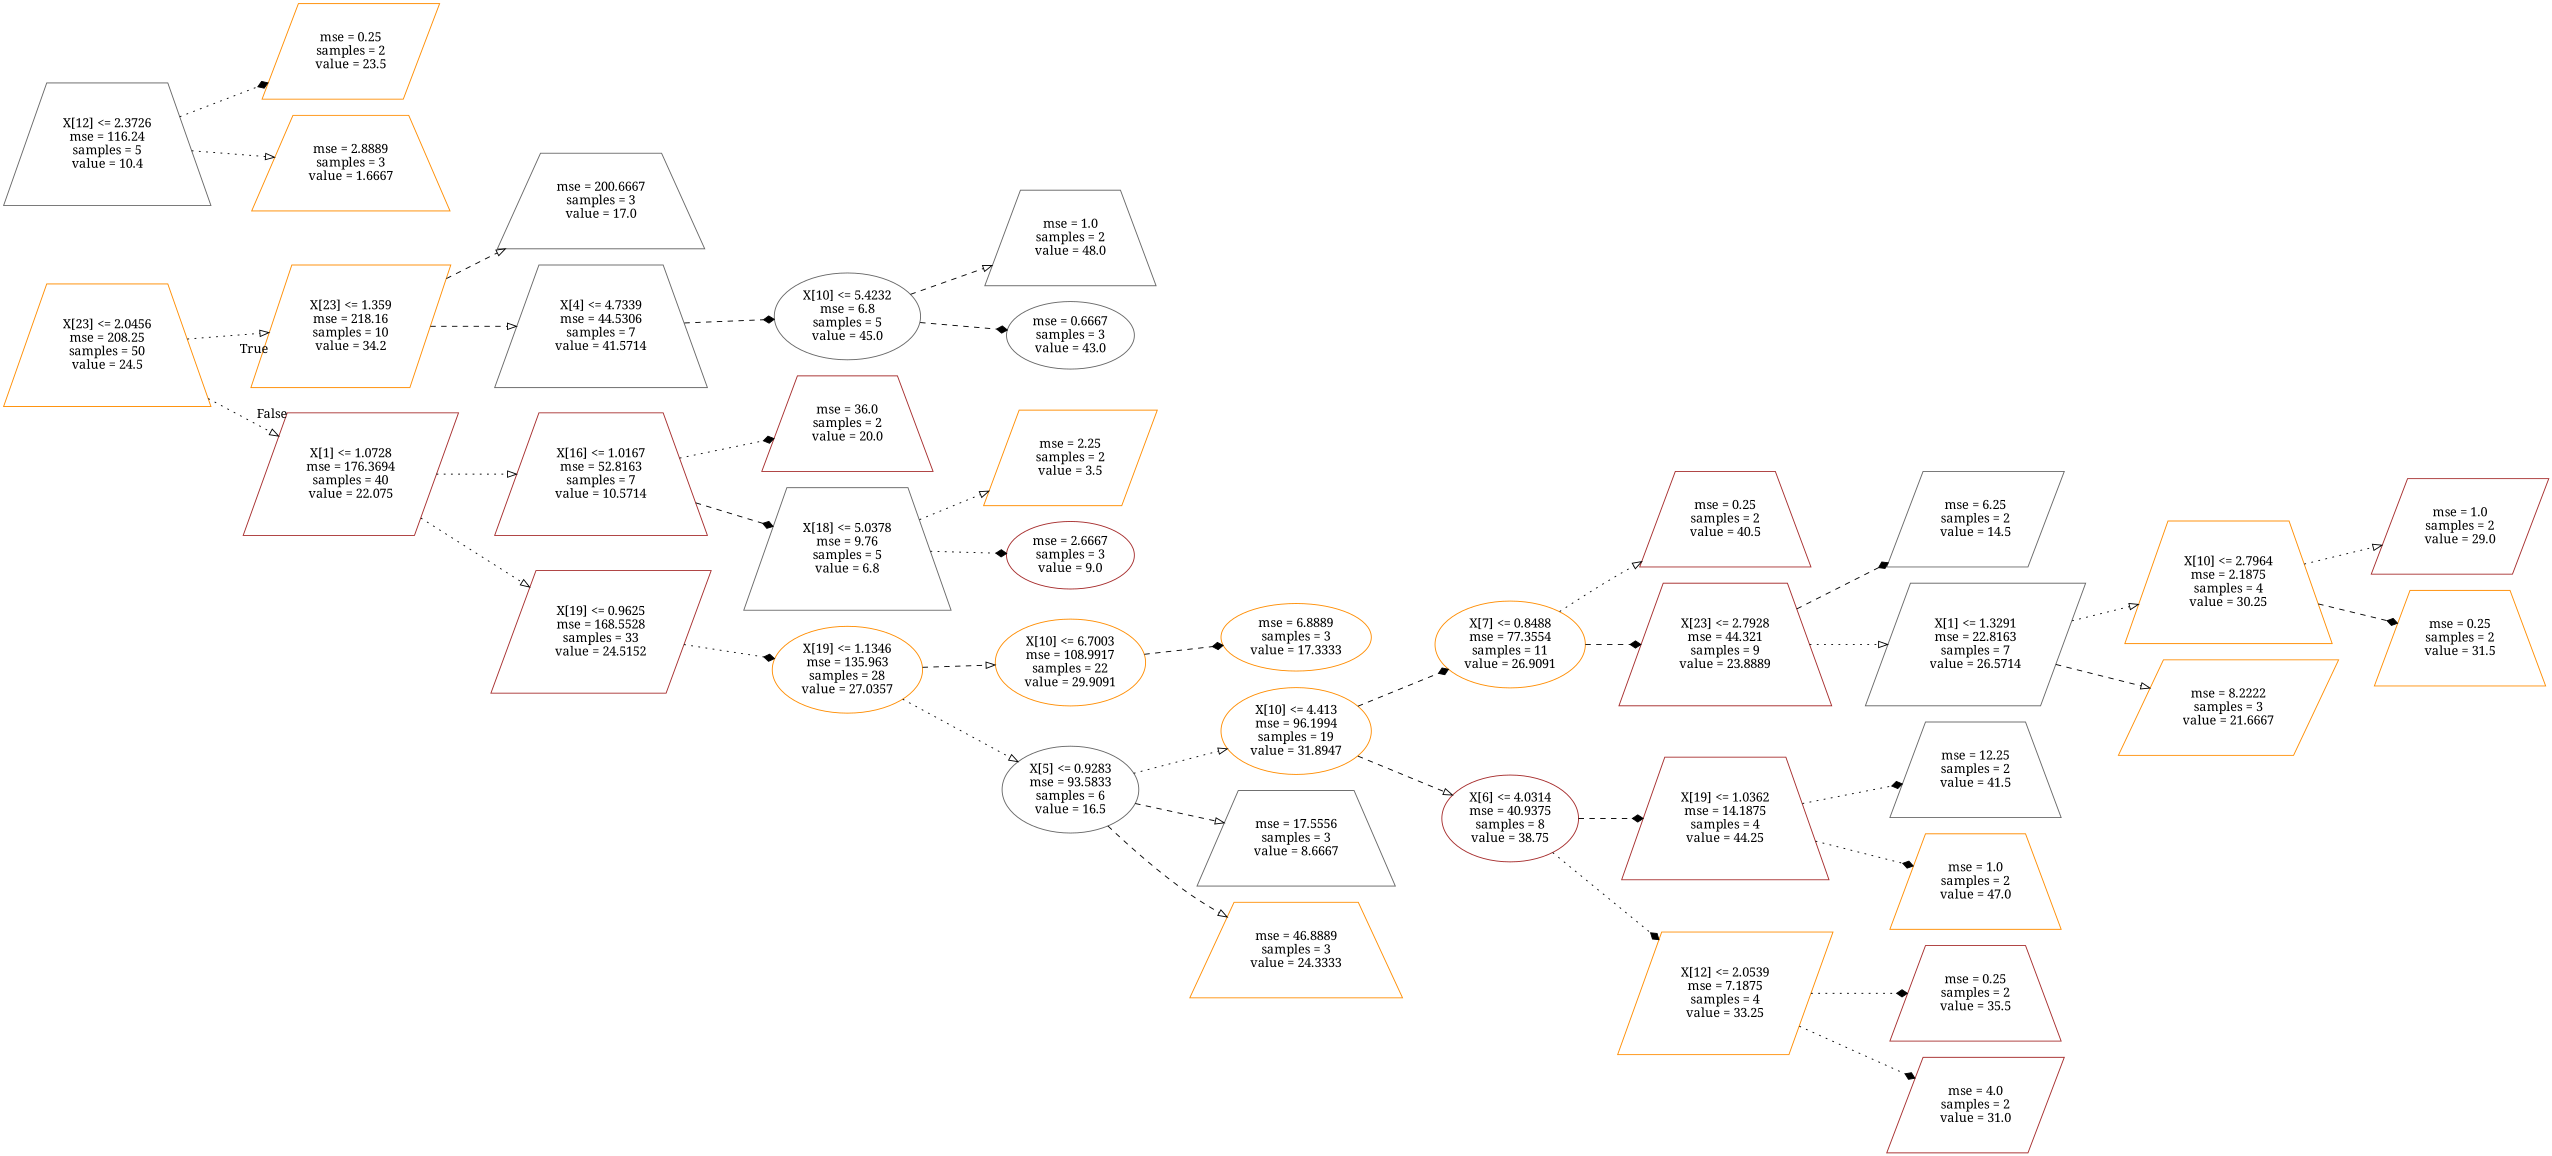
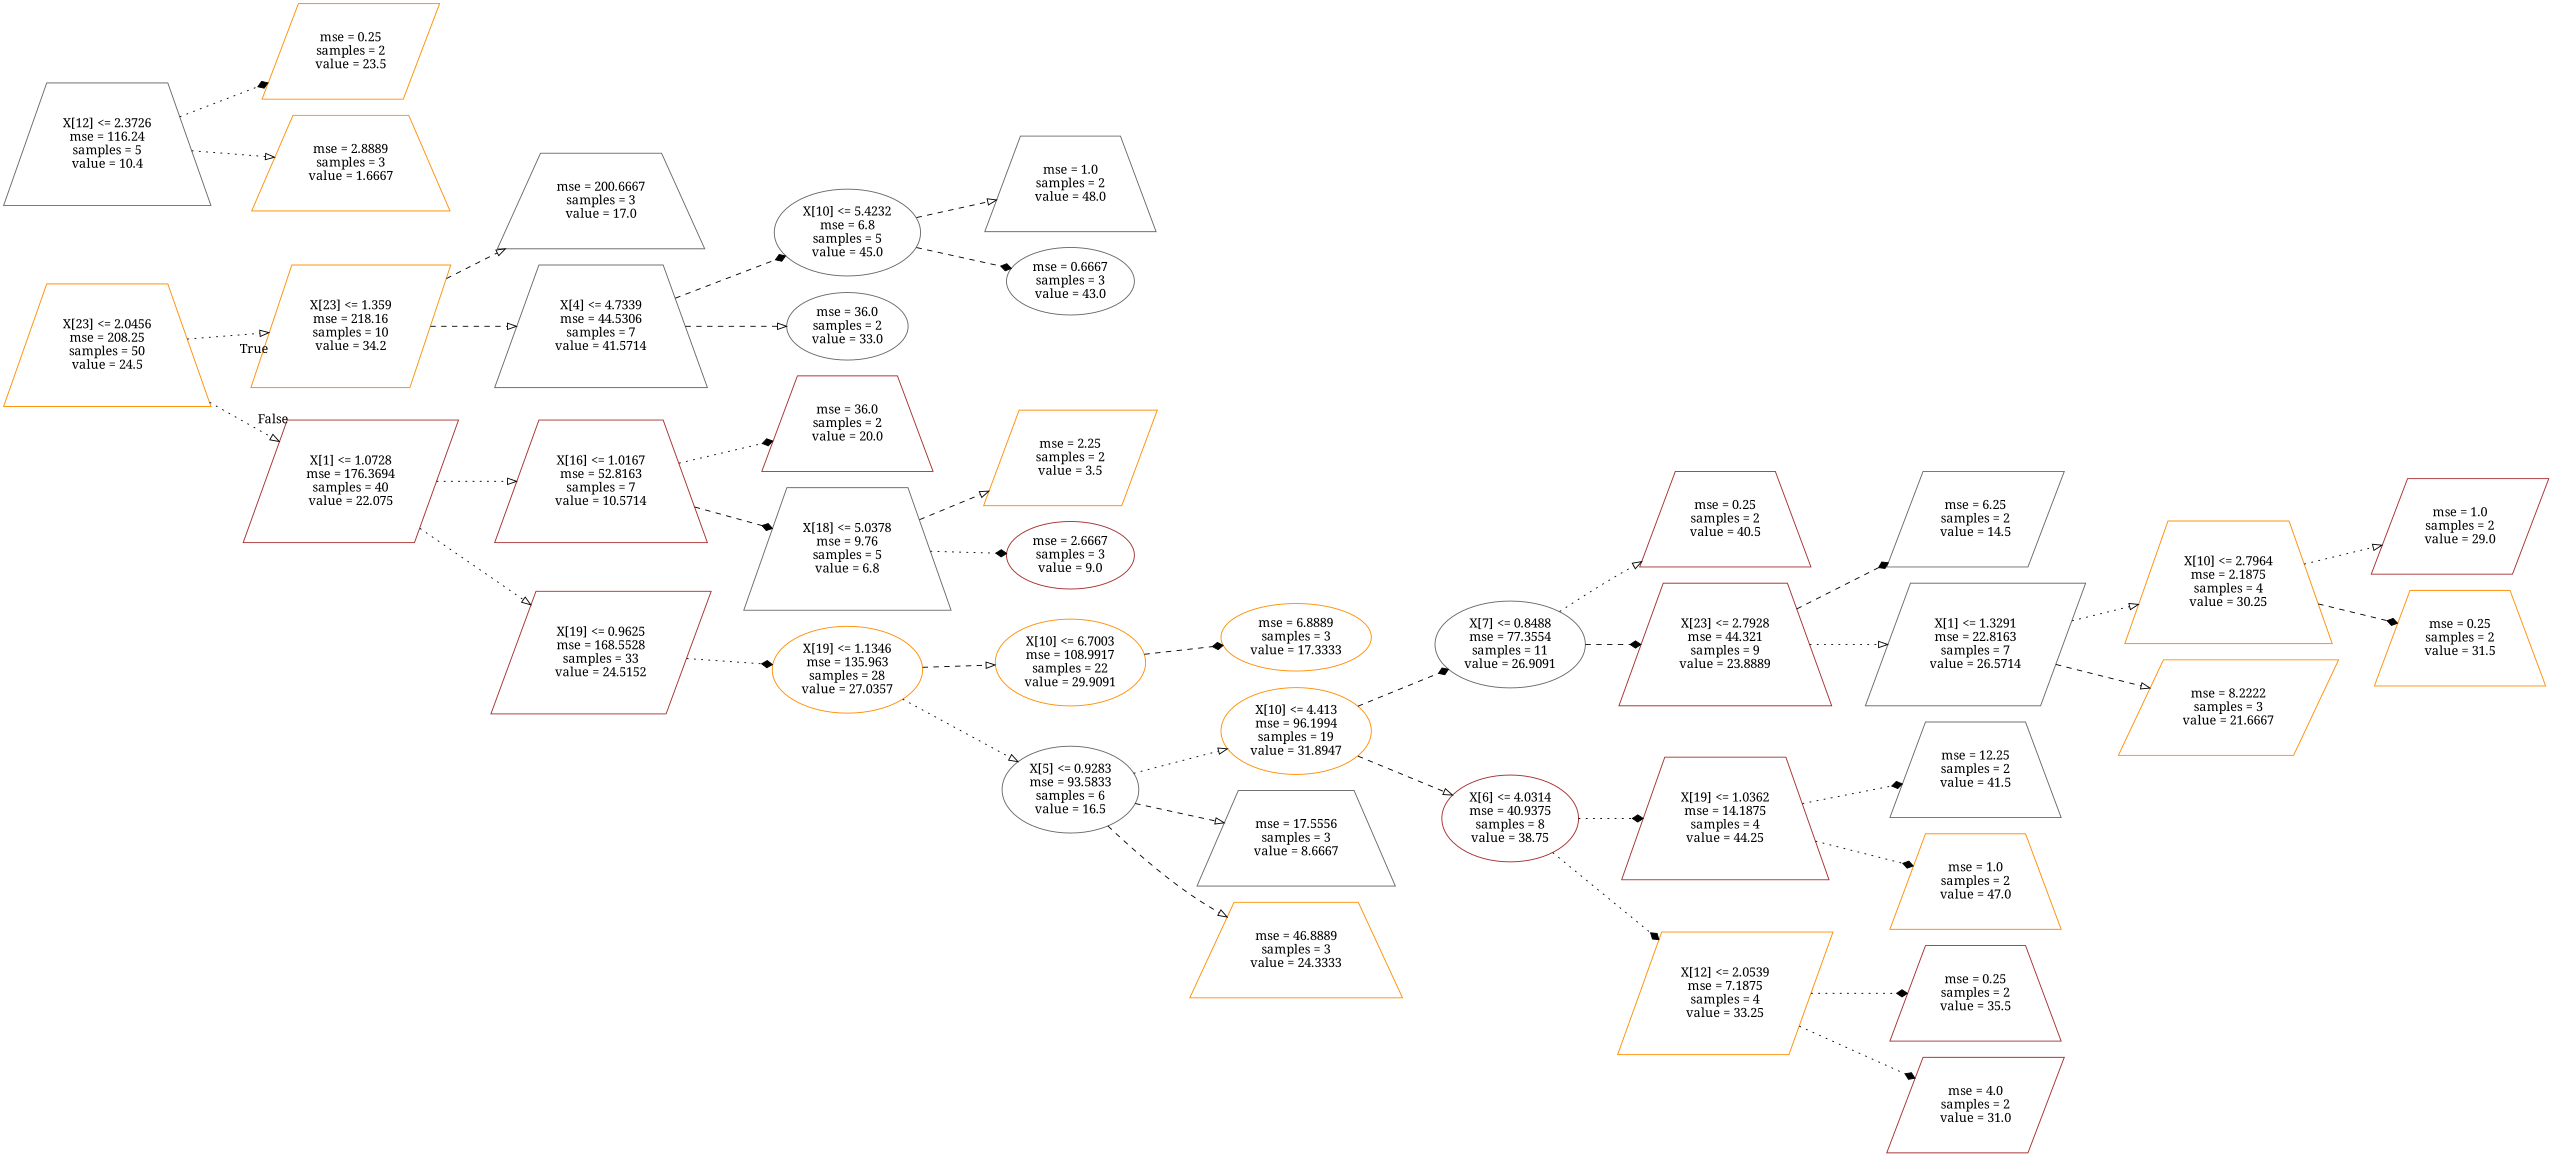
none -> (847, 326)
(950, 507) -> (950, 507)
(1510, 644) -> (1510, 644)
(1605, 818) -> (1605, 818)
